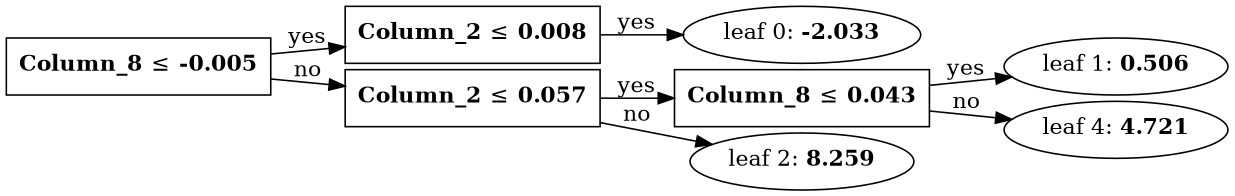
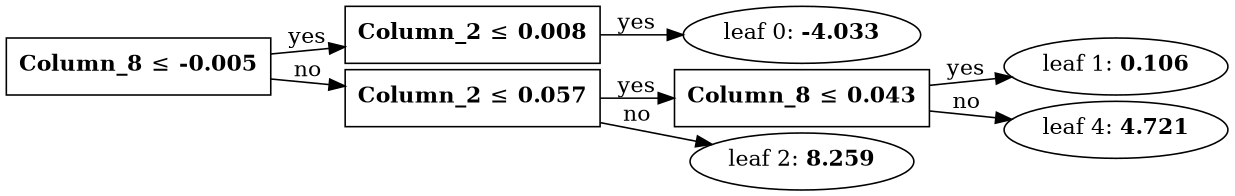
(841, 32) -> (841, 32)
(1155, 64) -> (1155, 64)
